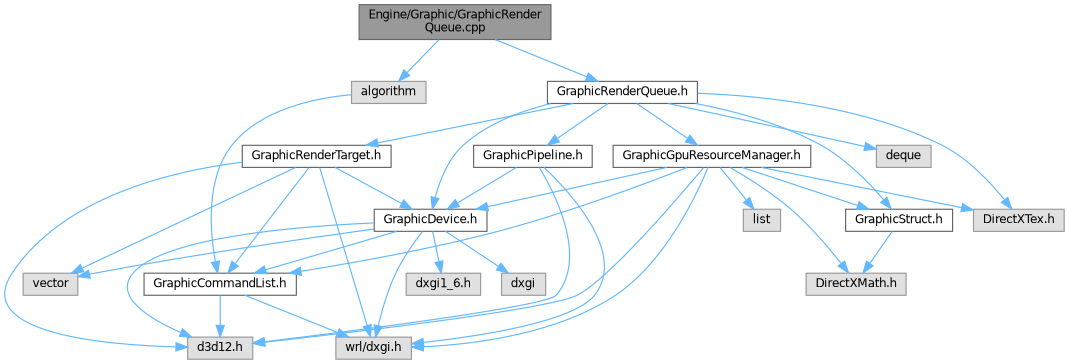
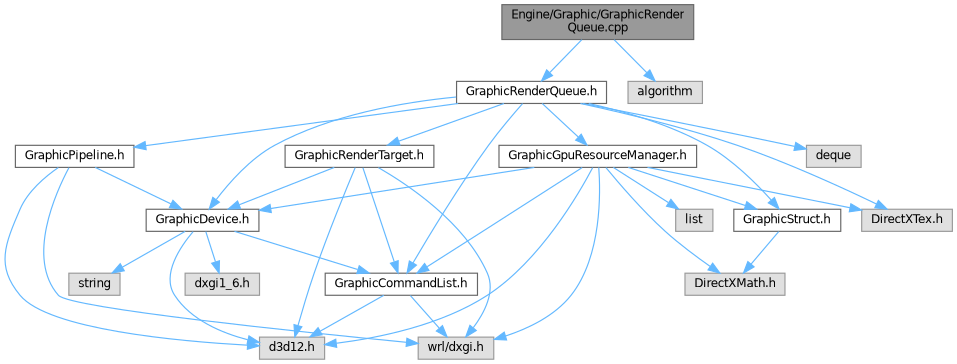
(236, 141) -> (459, 189)
(395, 276) -> none
(50, 284) -> none
(524, 284) -> (94, 284)
